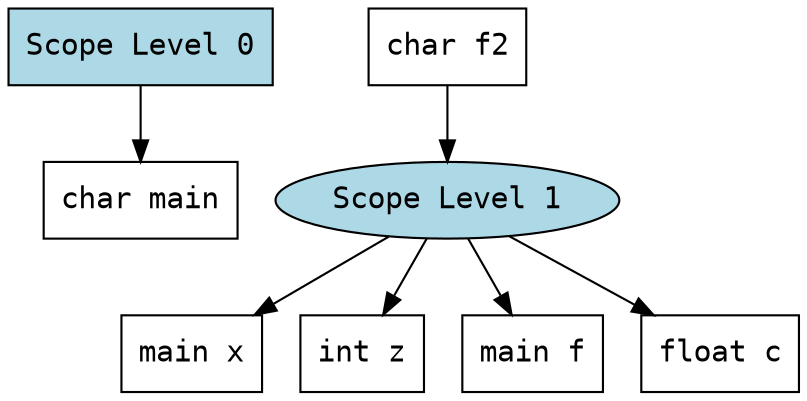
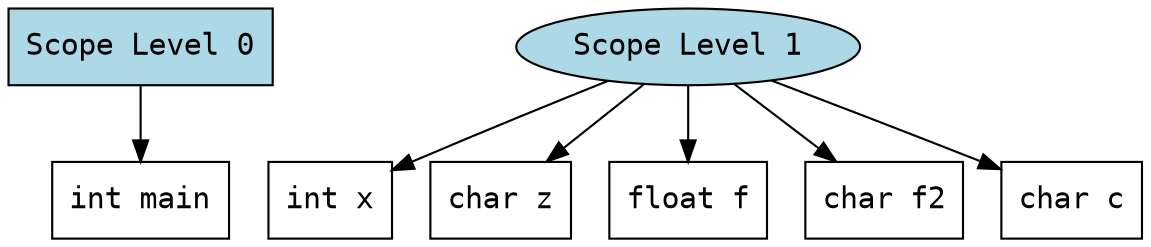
(447, 113) -> (777, 116)
(141, 200) -> (141, 200)
(192, 354) -> (330, 200)
(362, 354) -> (501, 200)
(533, 354) -> (688, 200)
(720, 354) -> (1072, 200)
